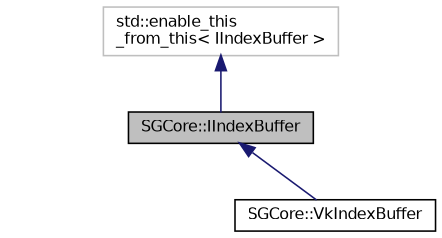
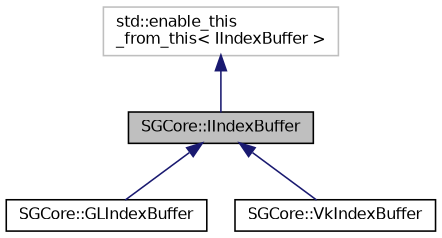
none -> (107, 215)
